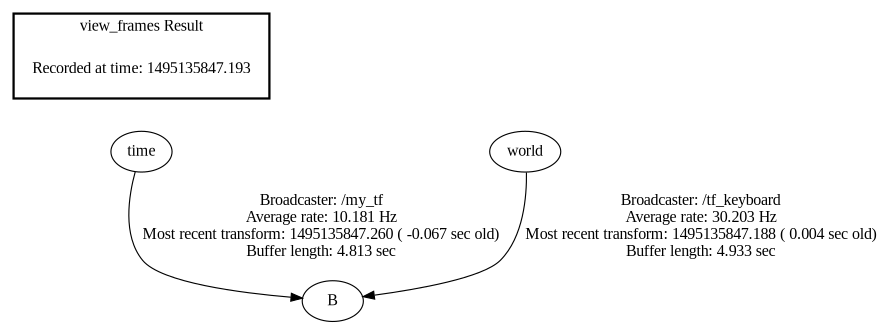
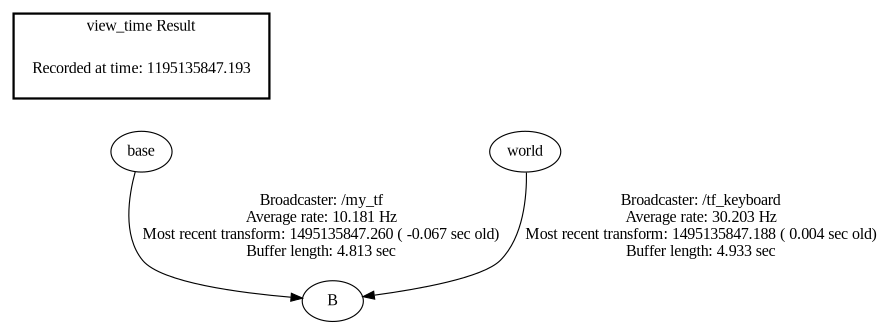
(141, 27) -> (141, 27)
(141, 69) -> (141, 69)
(141, 152) -> (141, 152)
